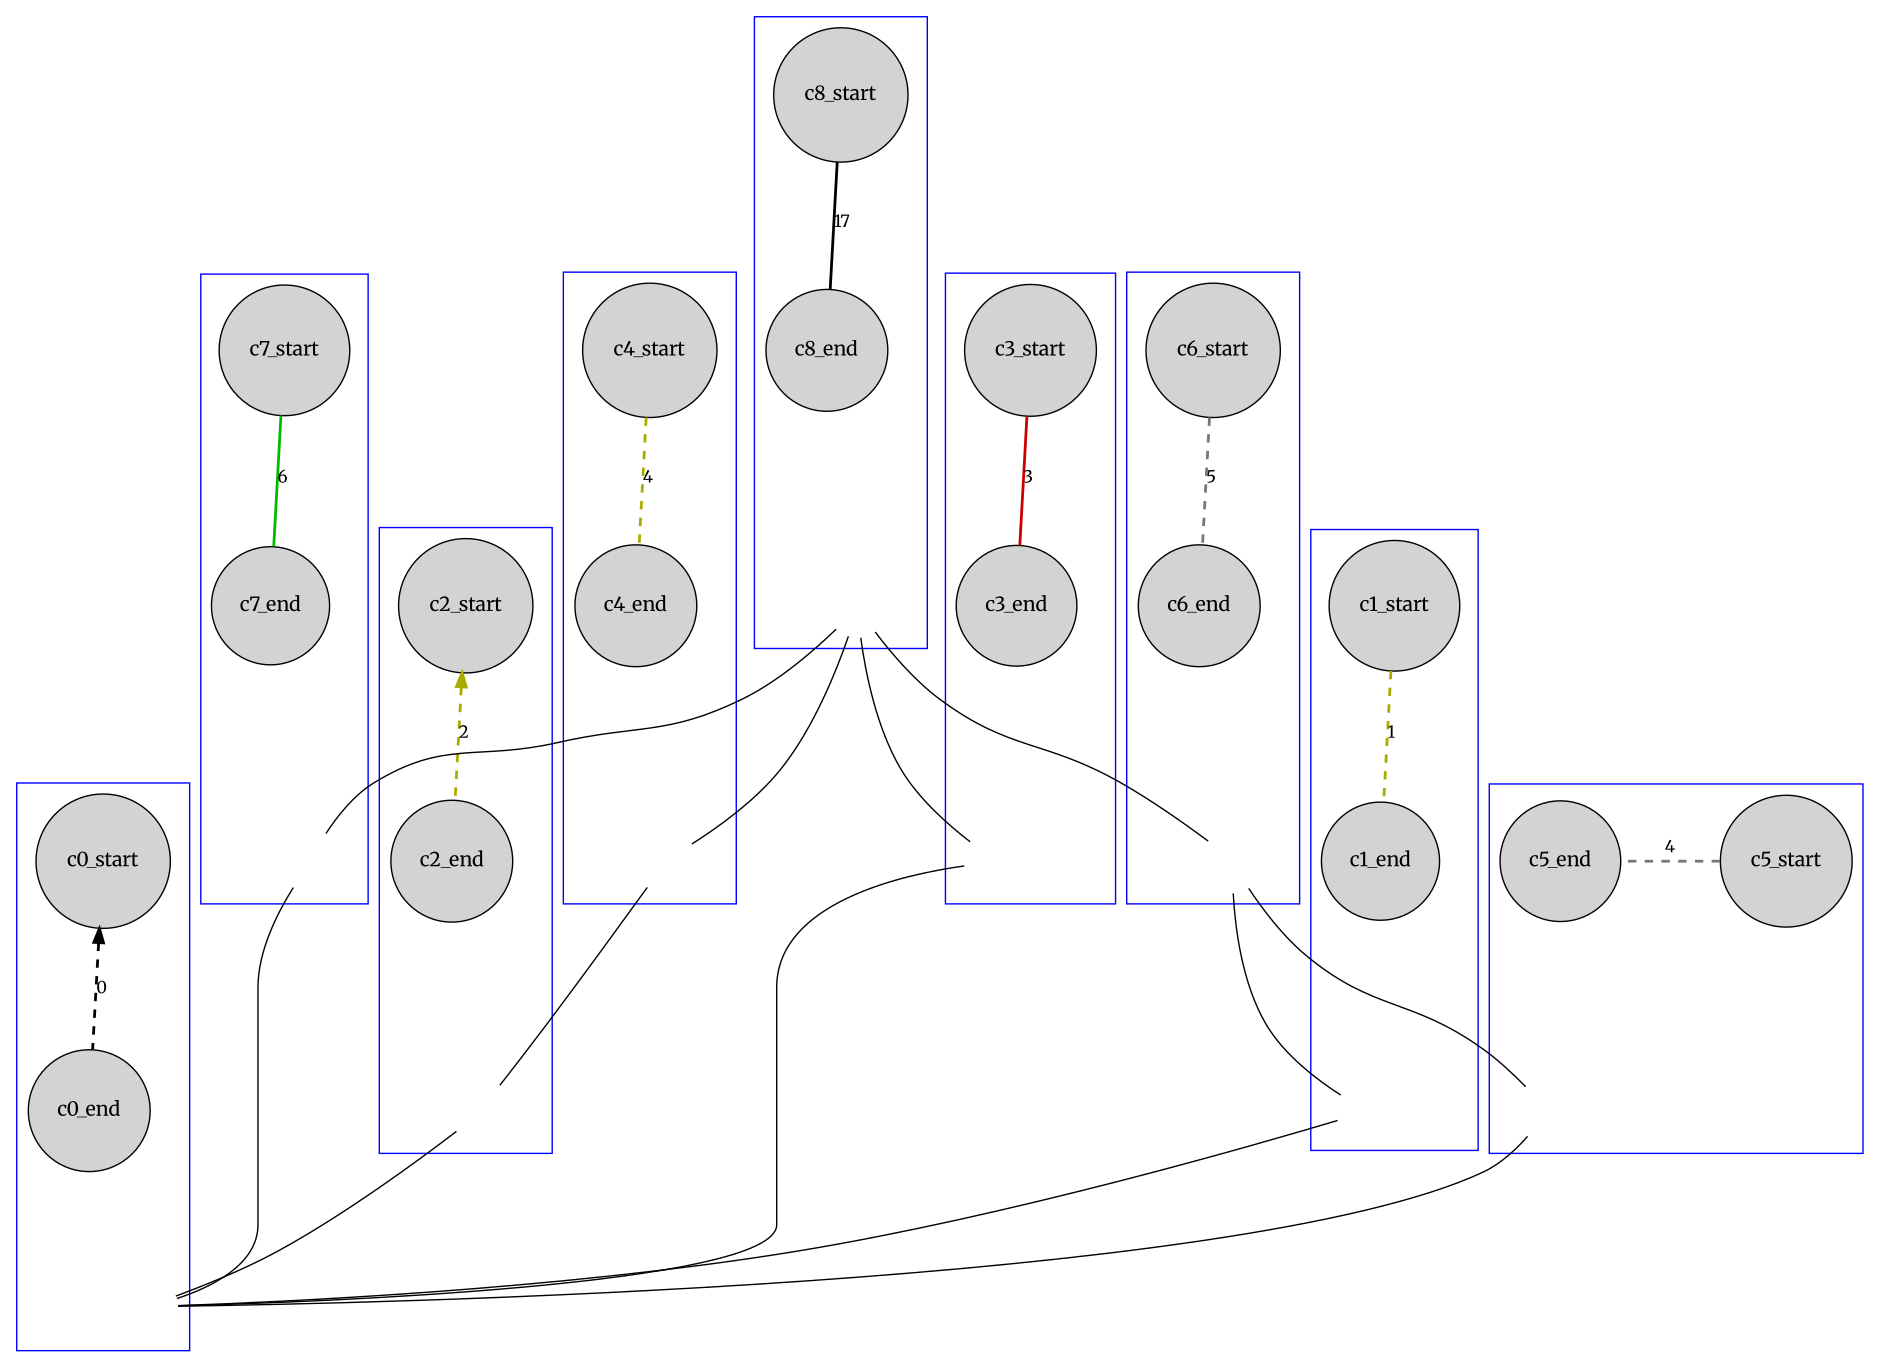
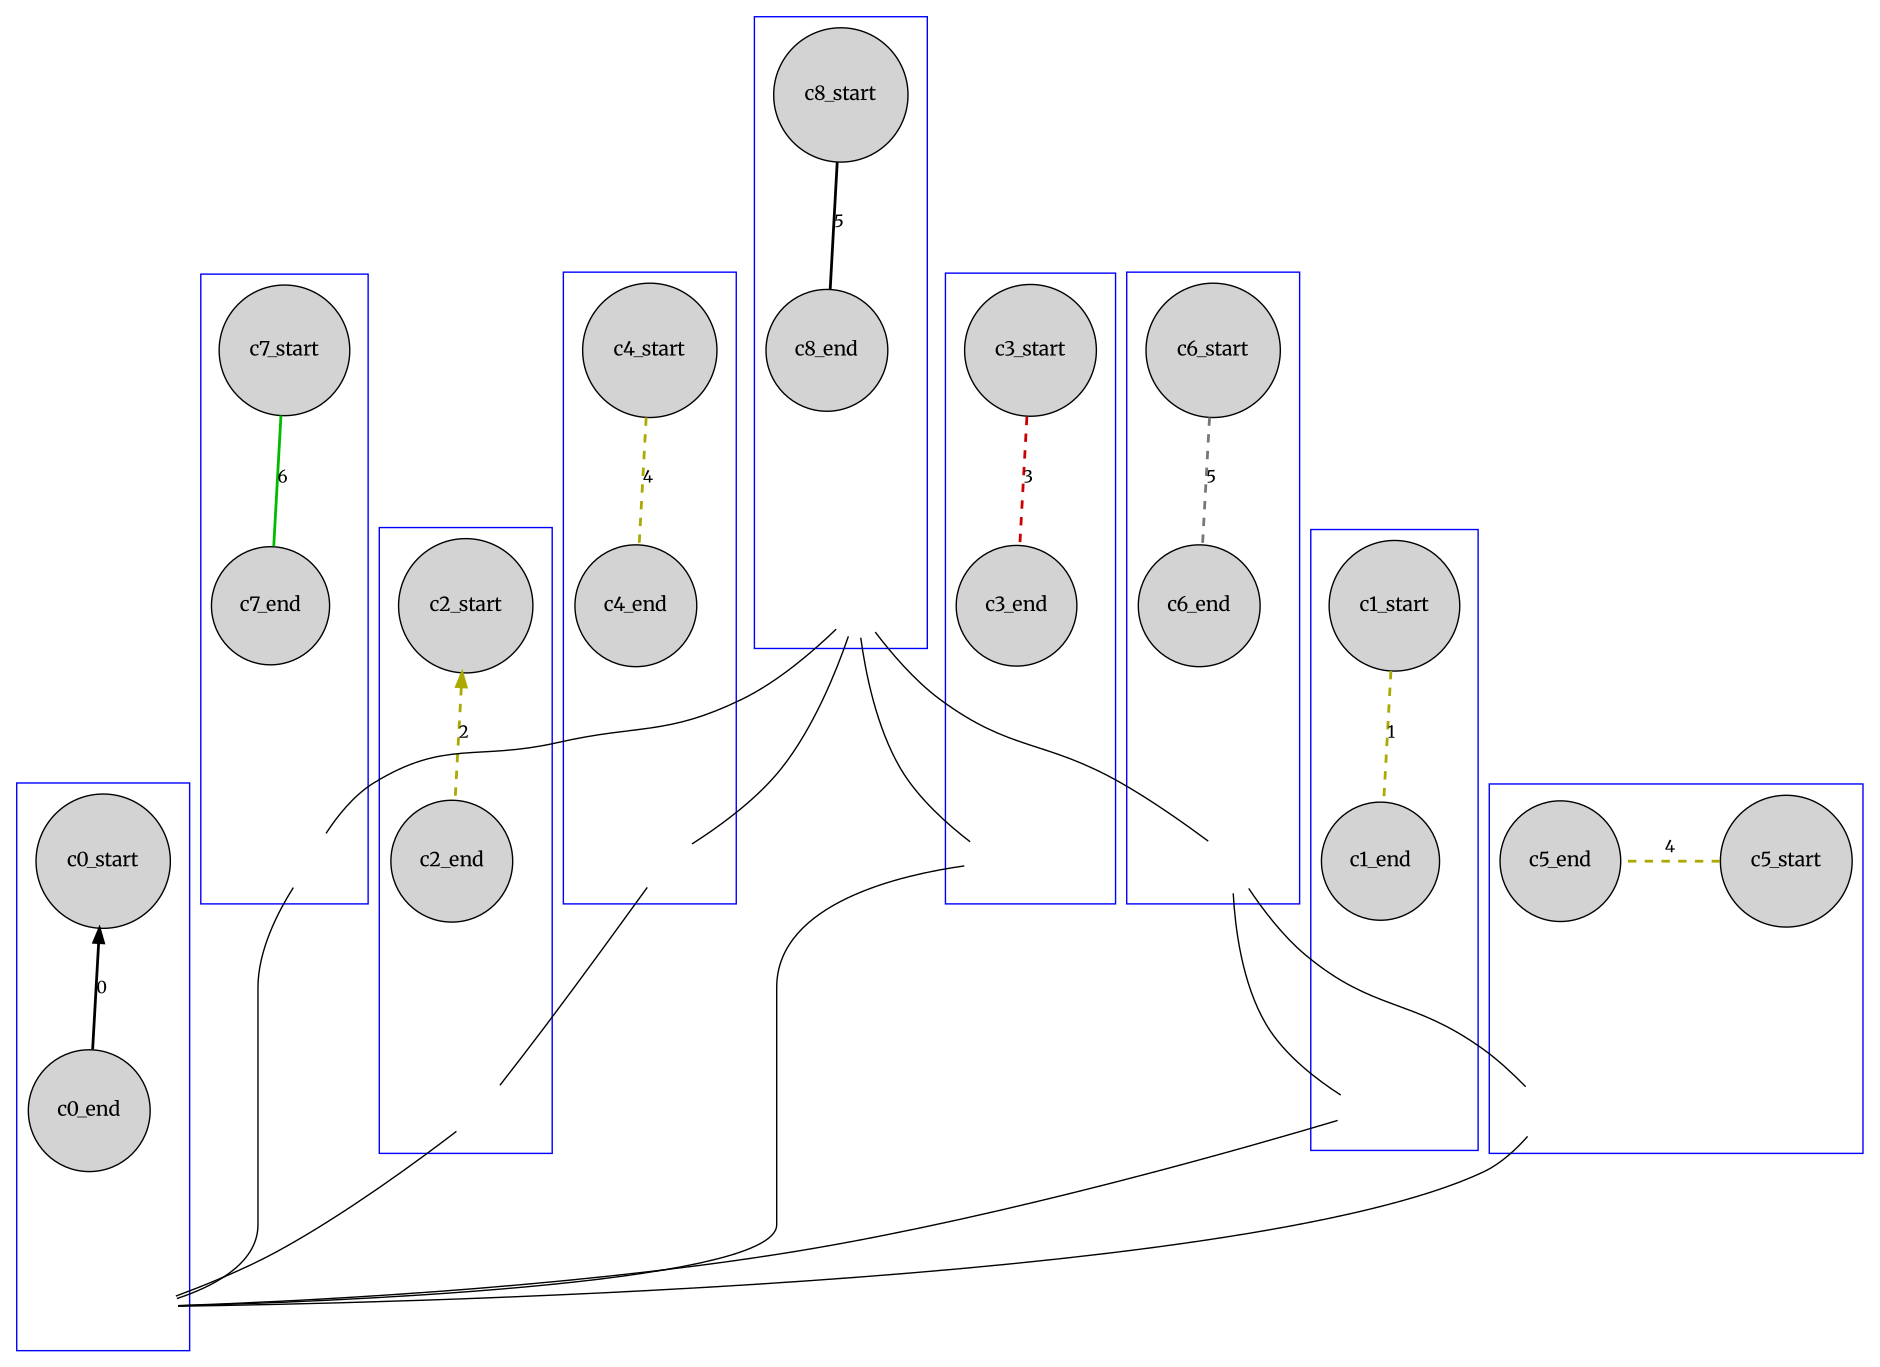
(842, 223) -> (839, 223)
(1023, 481) -> (1023, 481)
(1670, 861) -> (1670, 861)
(96, 996) -> (96, 996)
